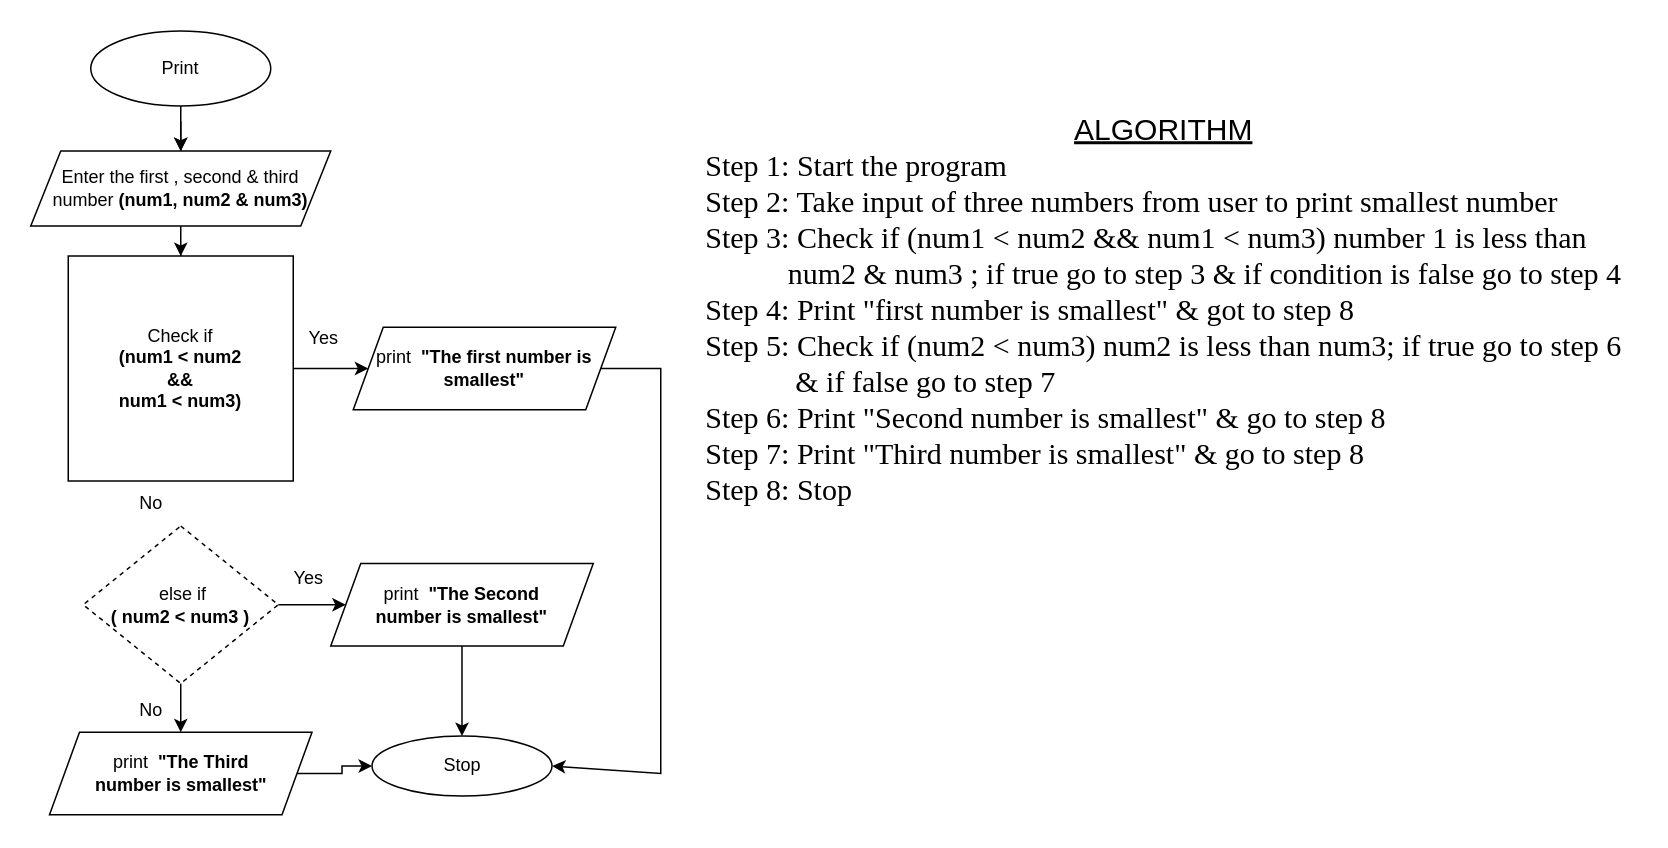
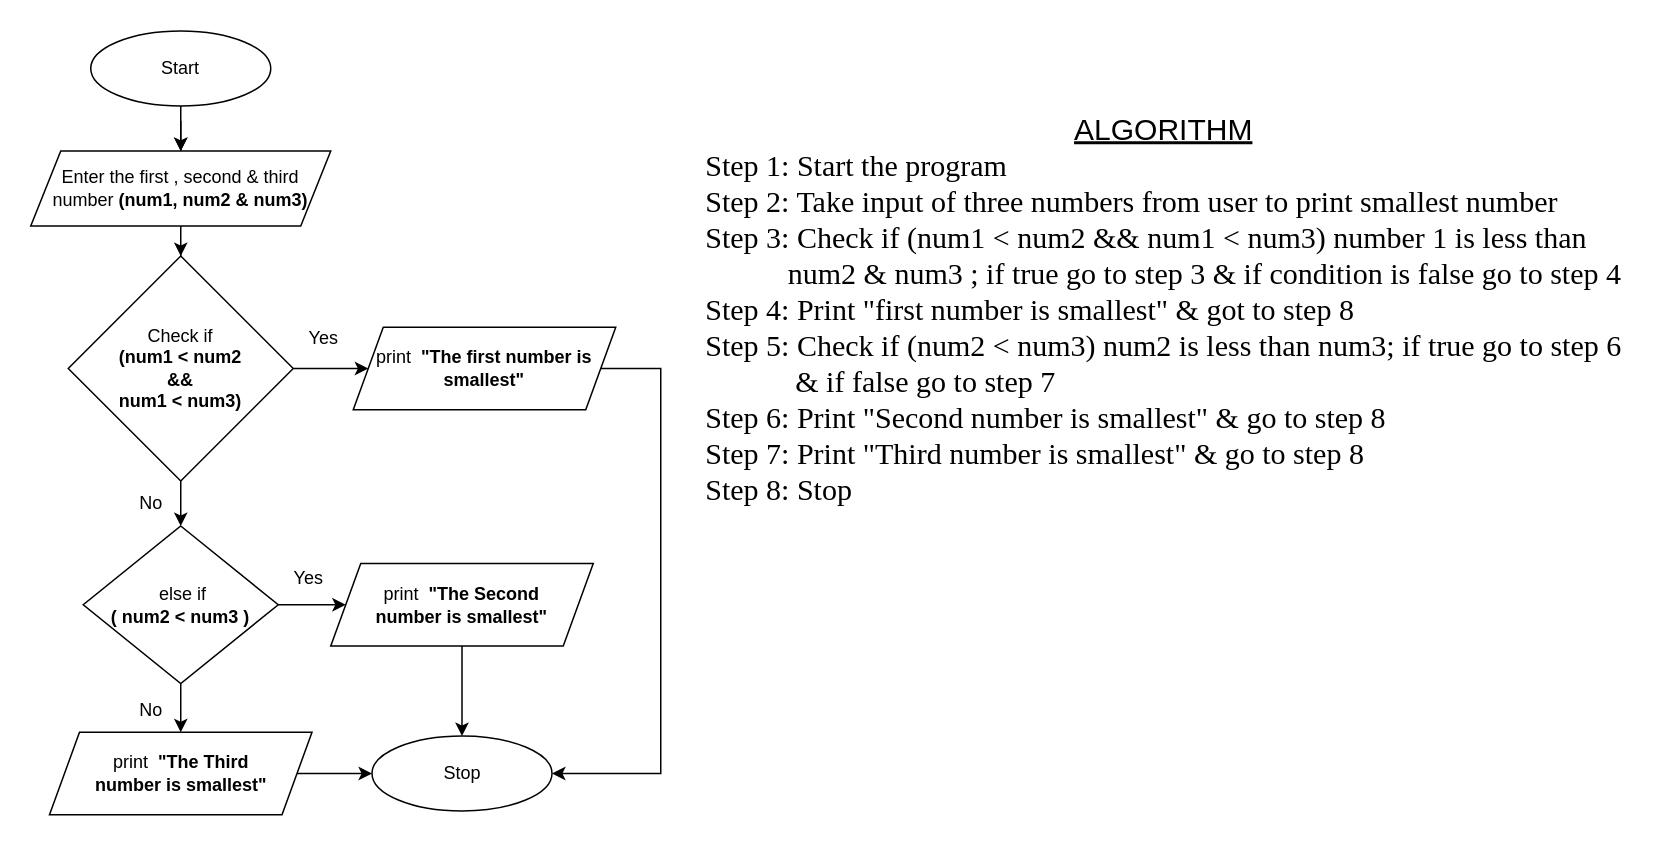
(181, 68) -> (181, 68)
(181, 368) -> (181, 368)
none -> (181, 509)
(181, 605) -> (181, 605)
(462, 766) -> (462, 773)
